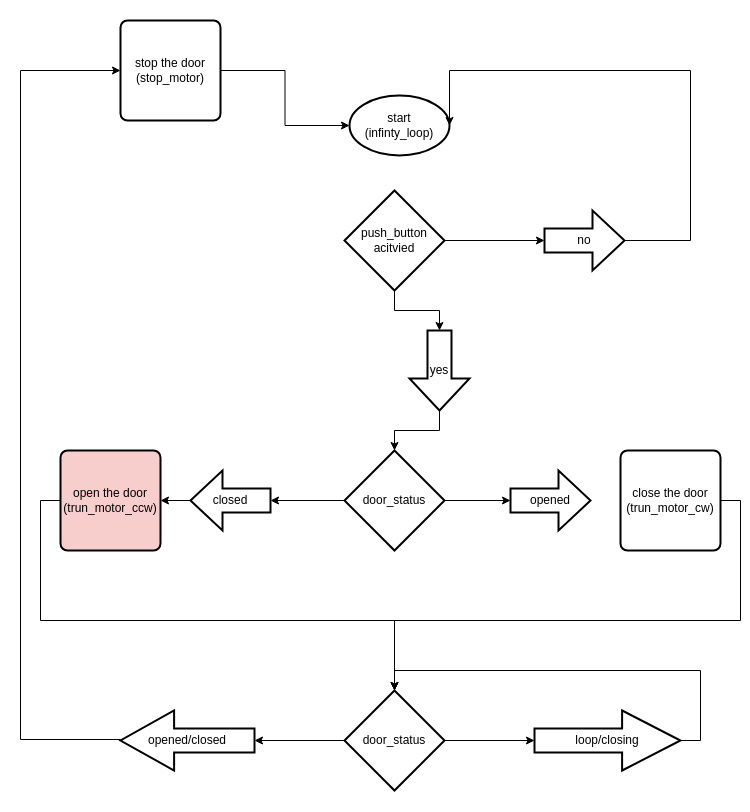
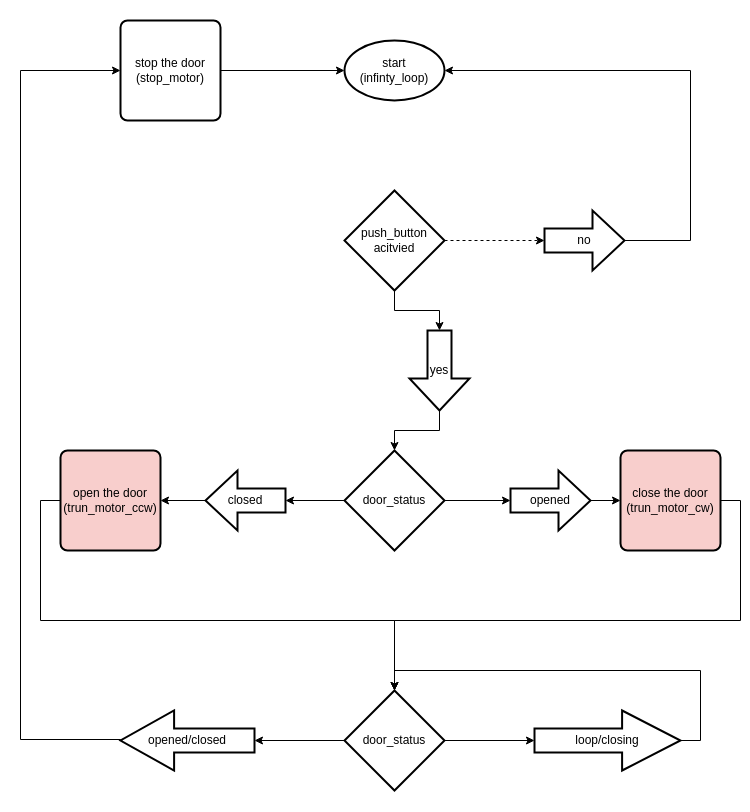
(400, 126) -> (395, 71)
(491, 241) -> (491, 241)
(231, 501) -> (246, 501)
none -> (602, 501)
(671, 501) -> (671, 501)
